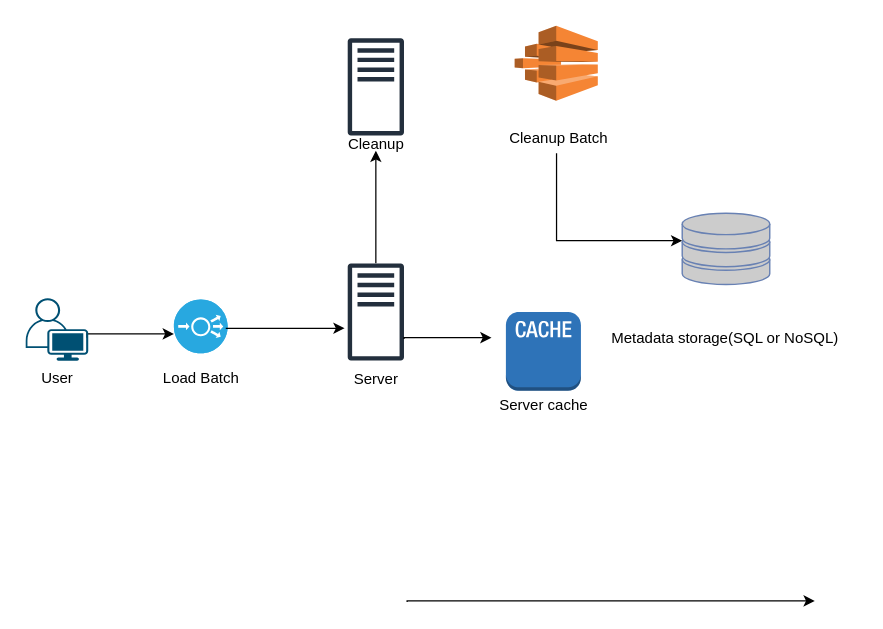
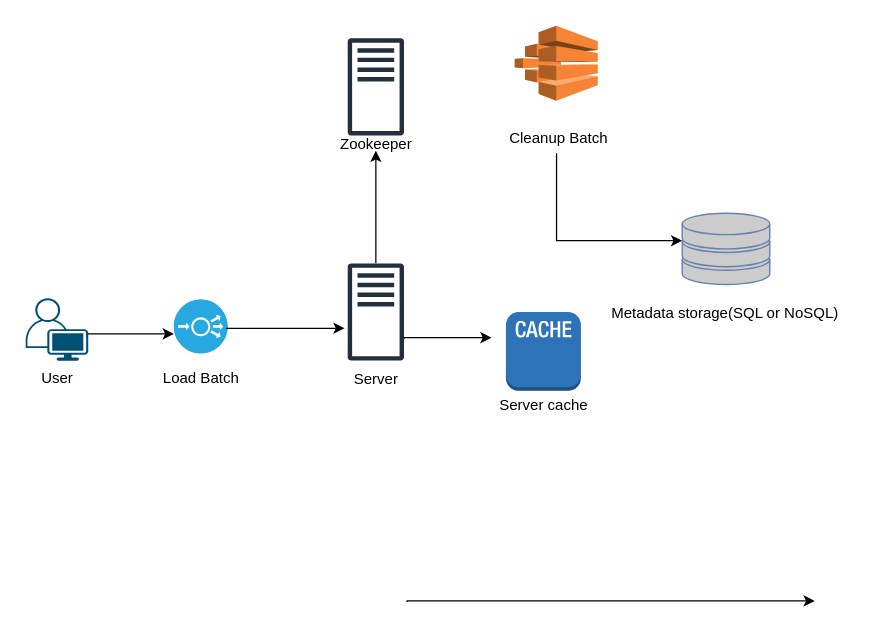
(376, 144) -> (376, 144)
(724, 338) -> (724, 313)
